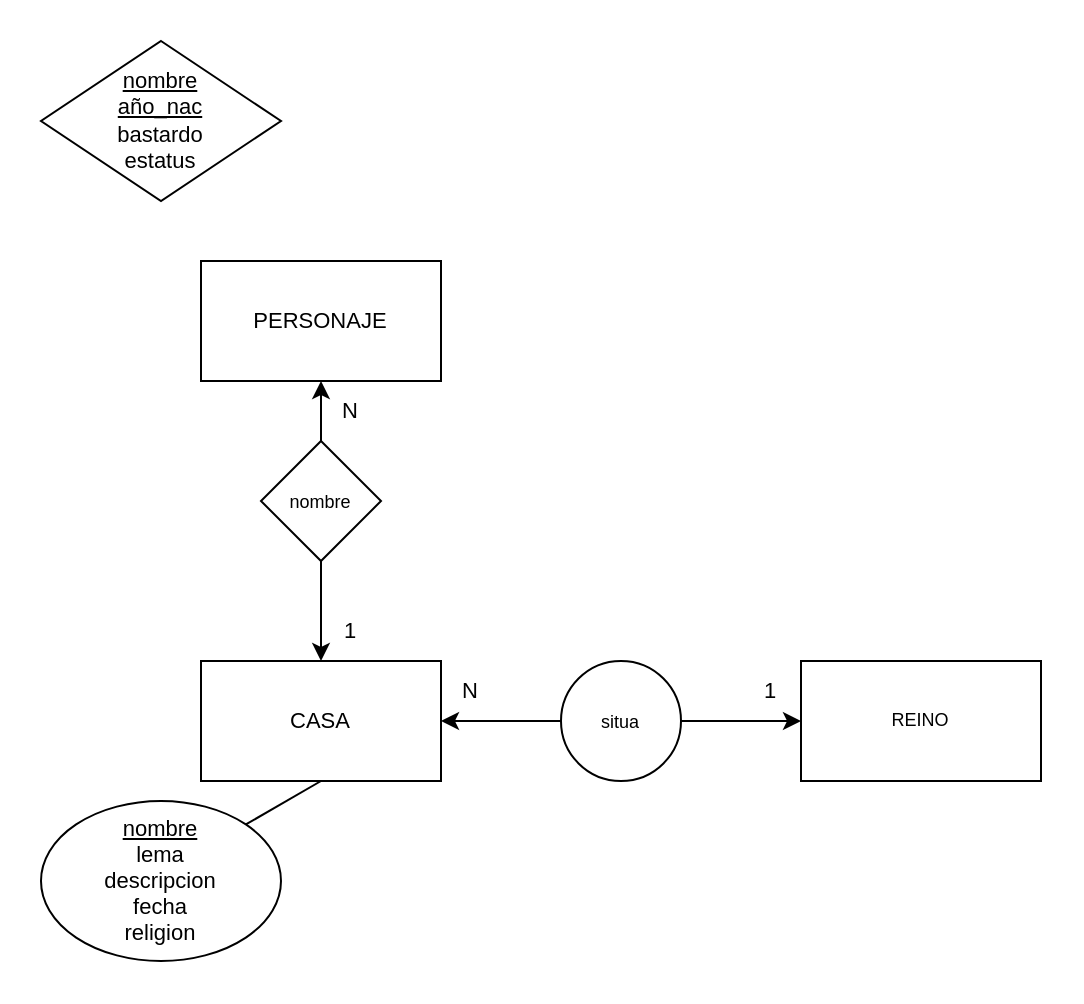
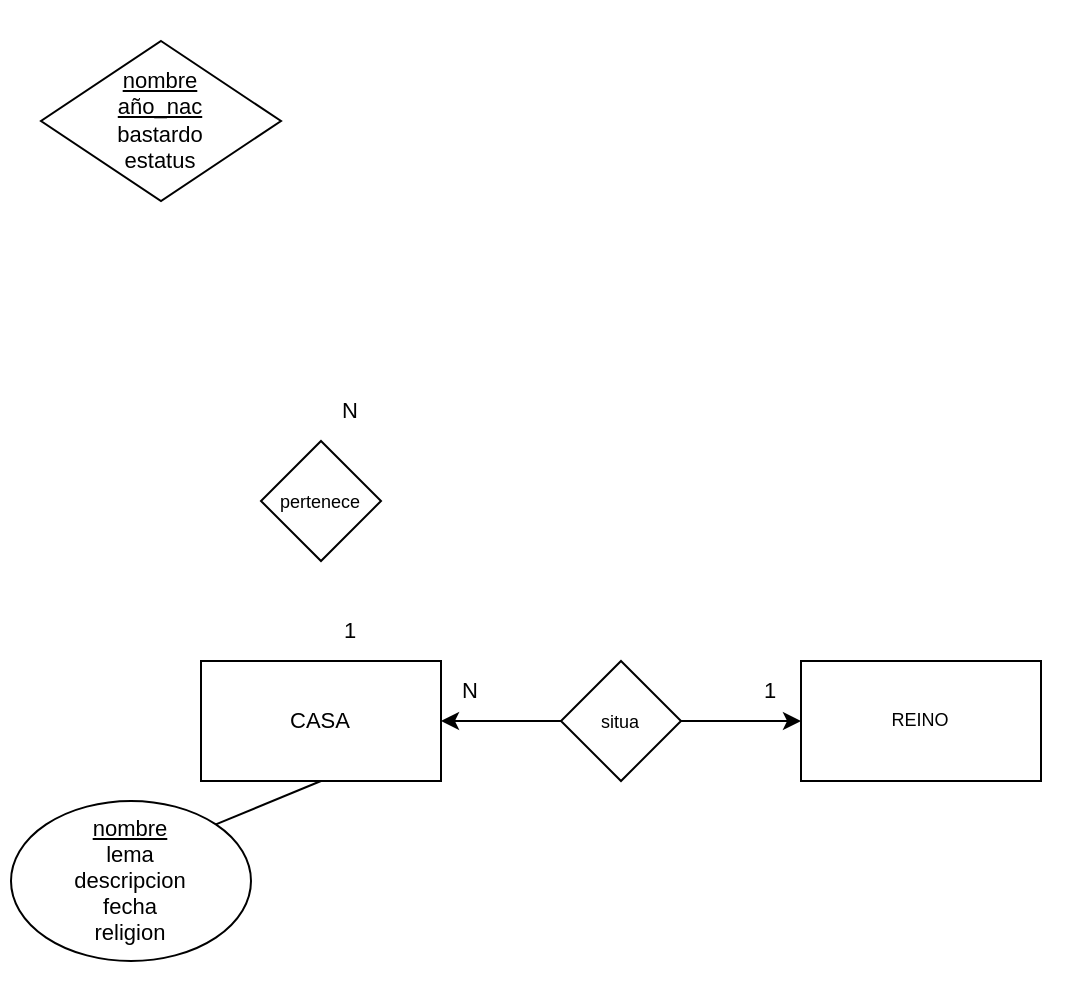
(321, 321) -> none
(321, 501) -> (321, 501)
(321, 604) -> none
(621, 721) -> (621, 721)
(161, 881) -> (131, 881)
